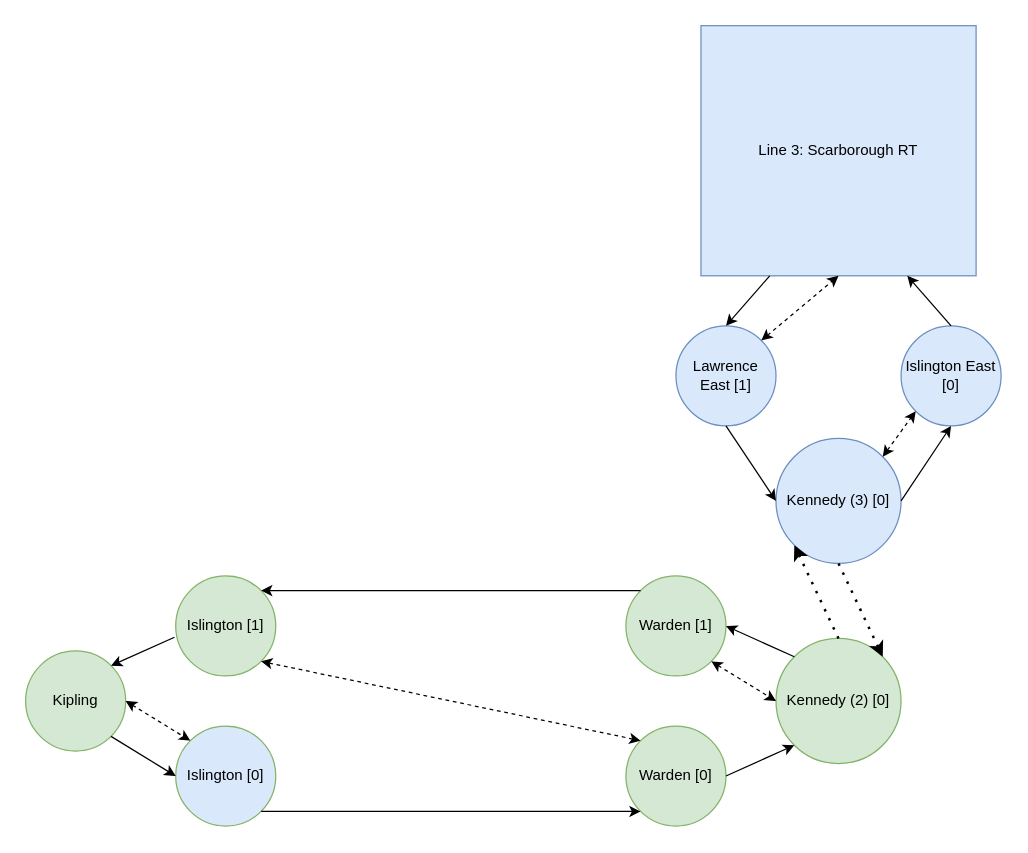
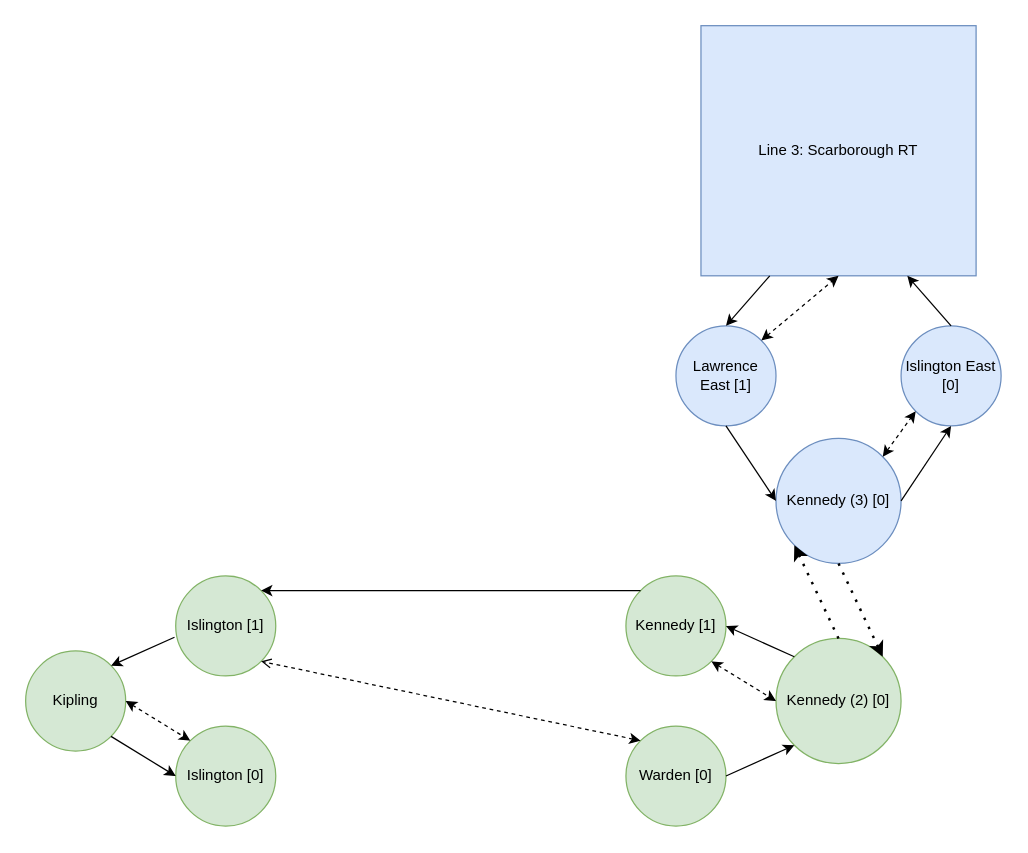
(676, 626) -> (676, 626)
(271, 663) -> (268, 662)
(226, 776) -> (226, 776)
(446, 811) -> none
